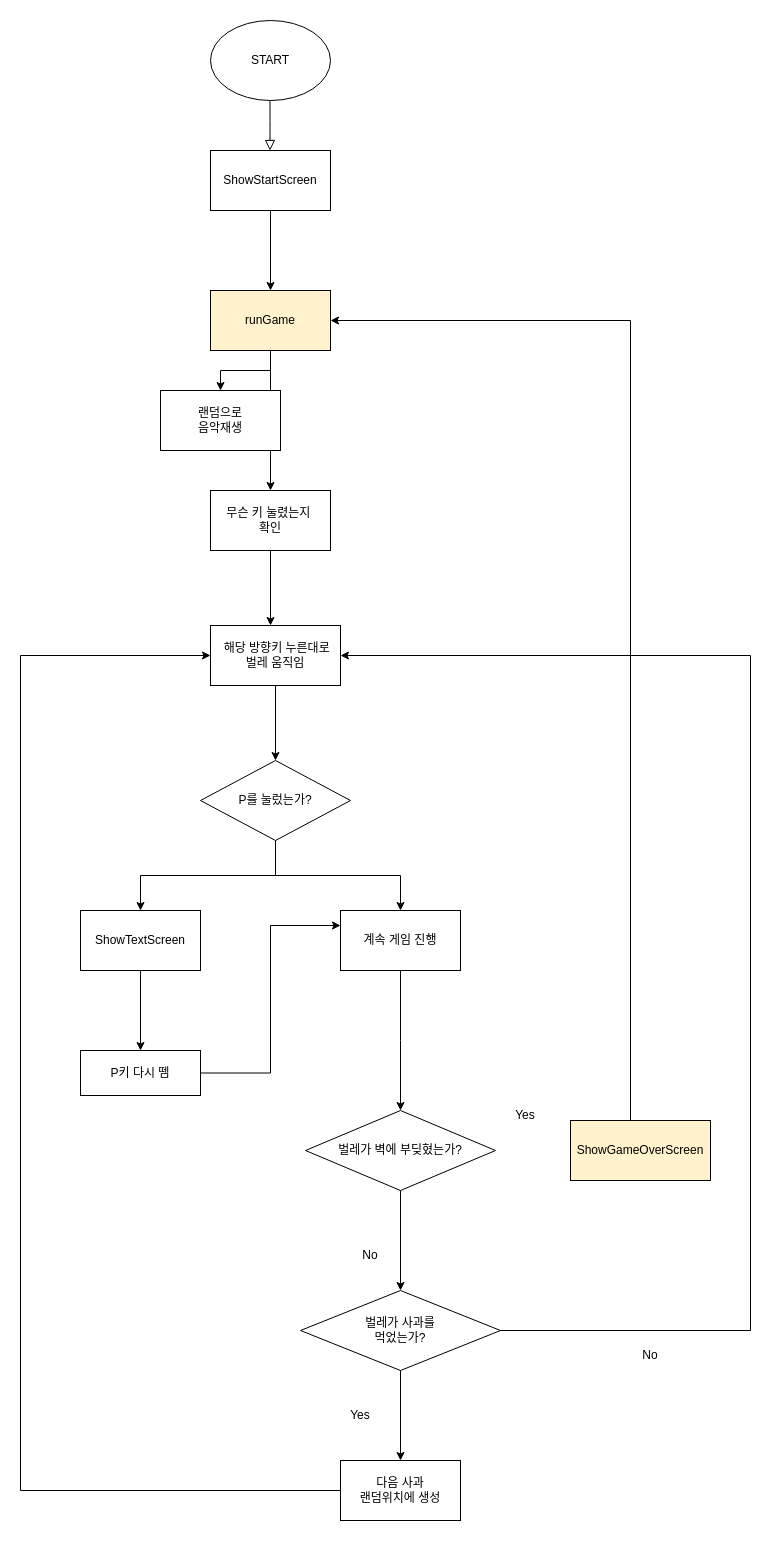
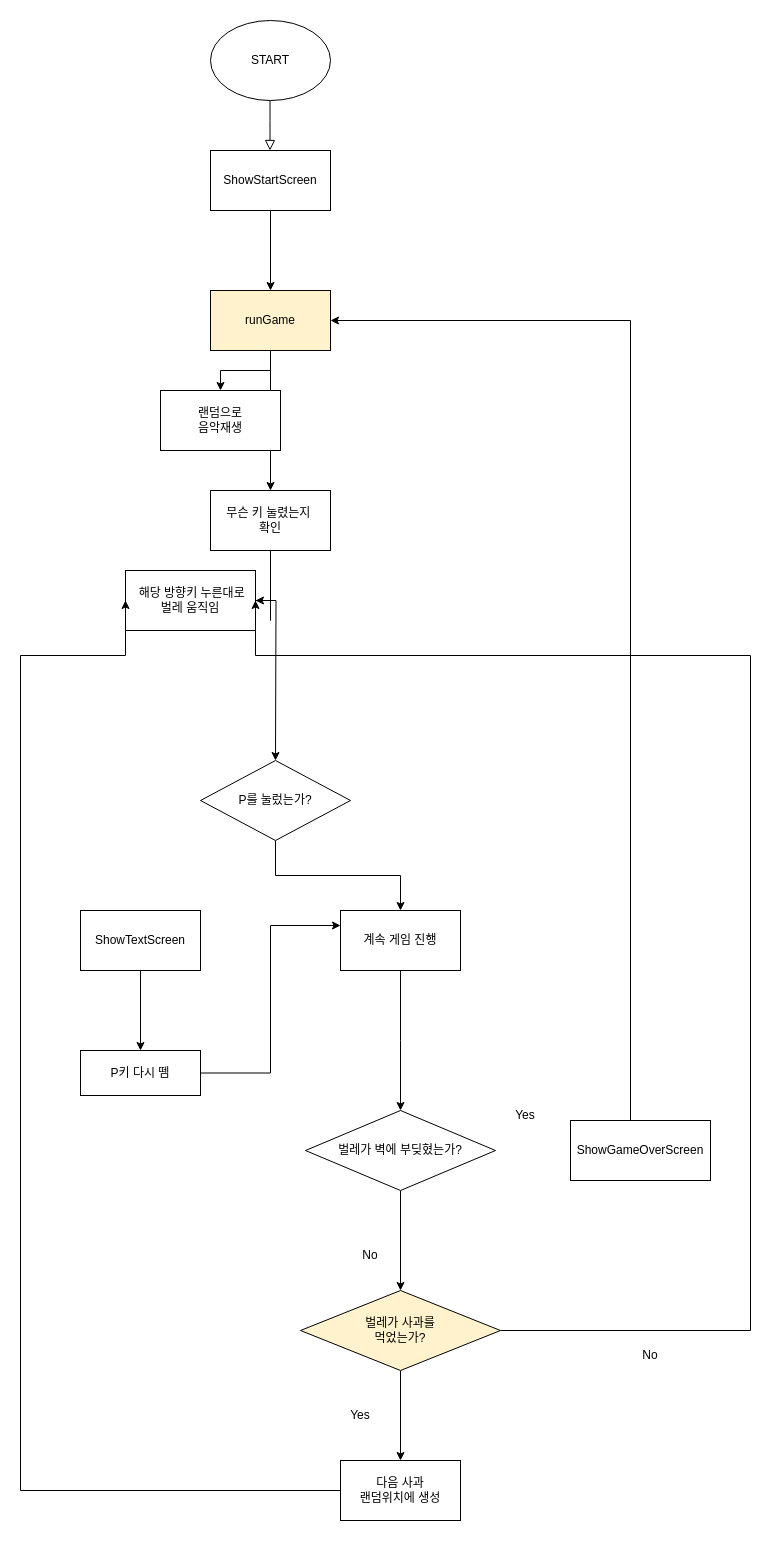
(276, 656) -> (191, 601)
(194, 876) -> none
(641, 1151) -> (641, 1151)
(401, 1331) -> (401, 1331)
